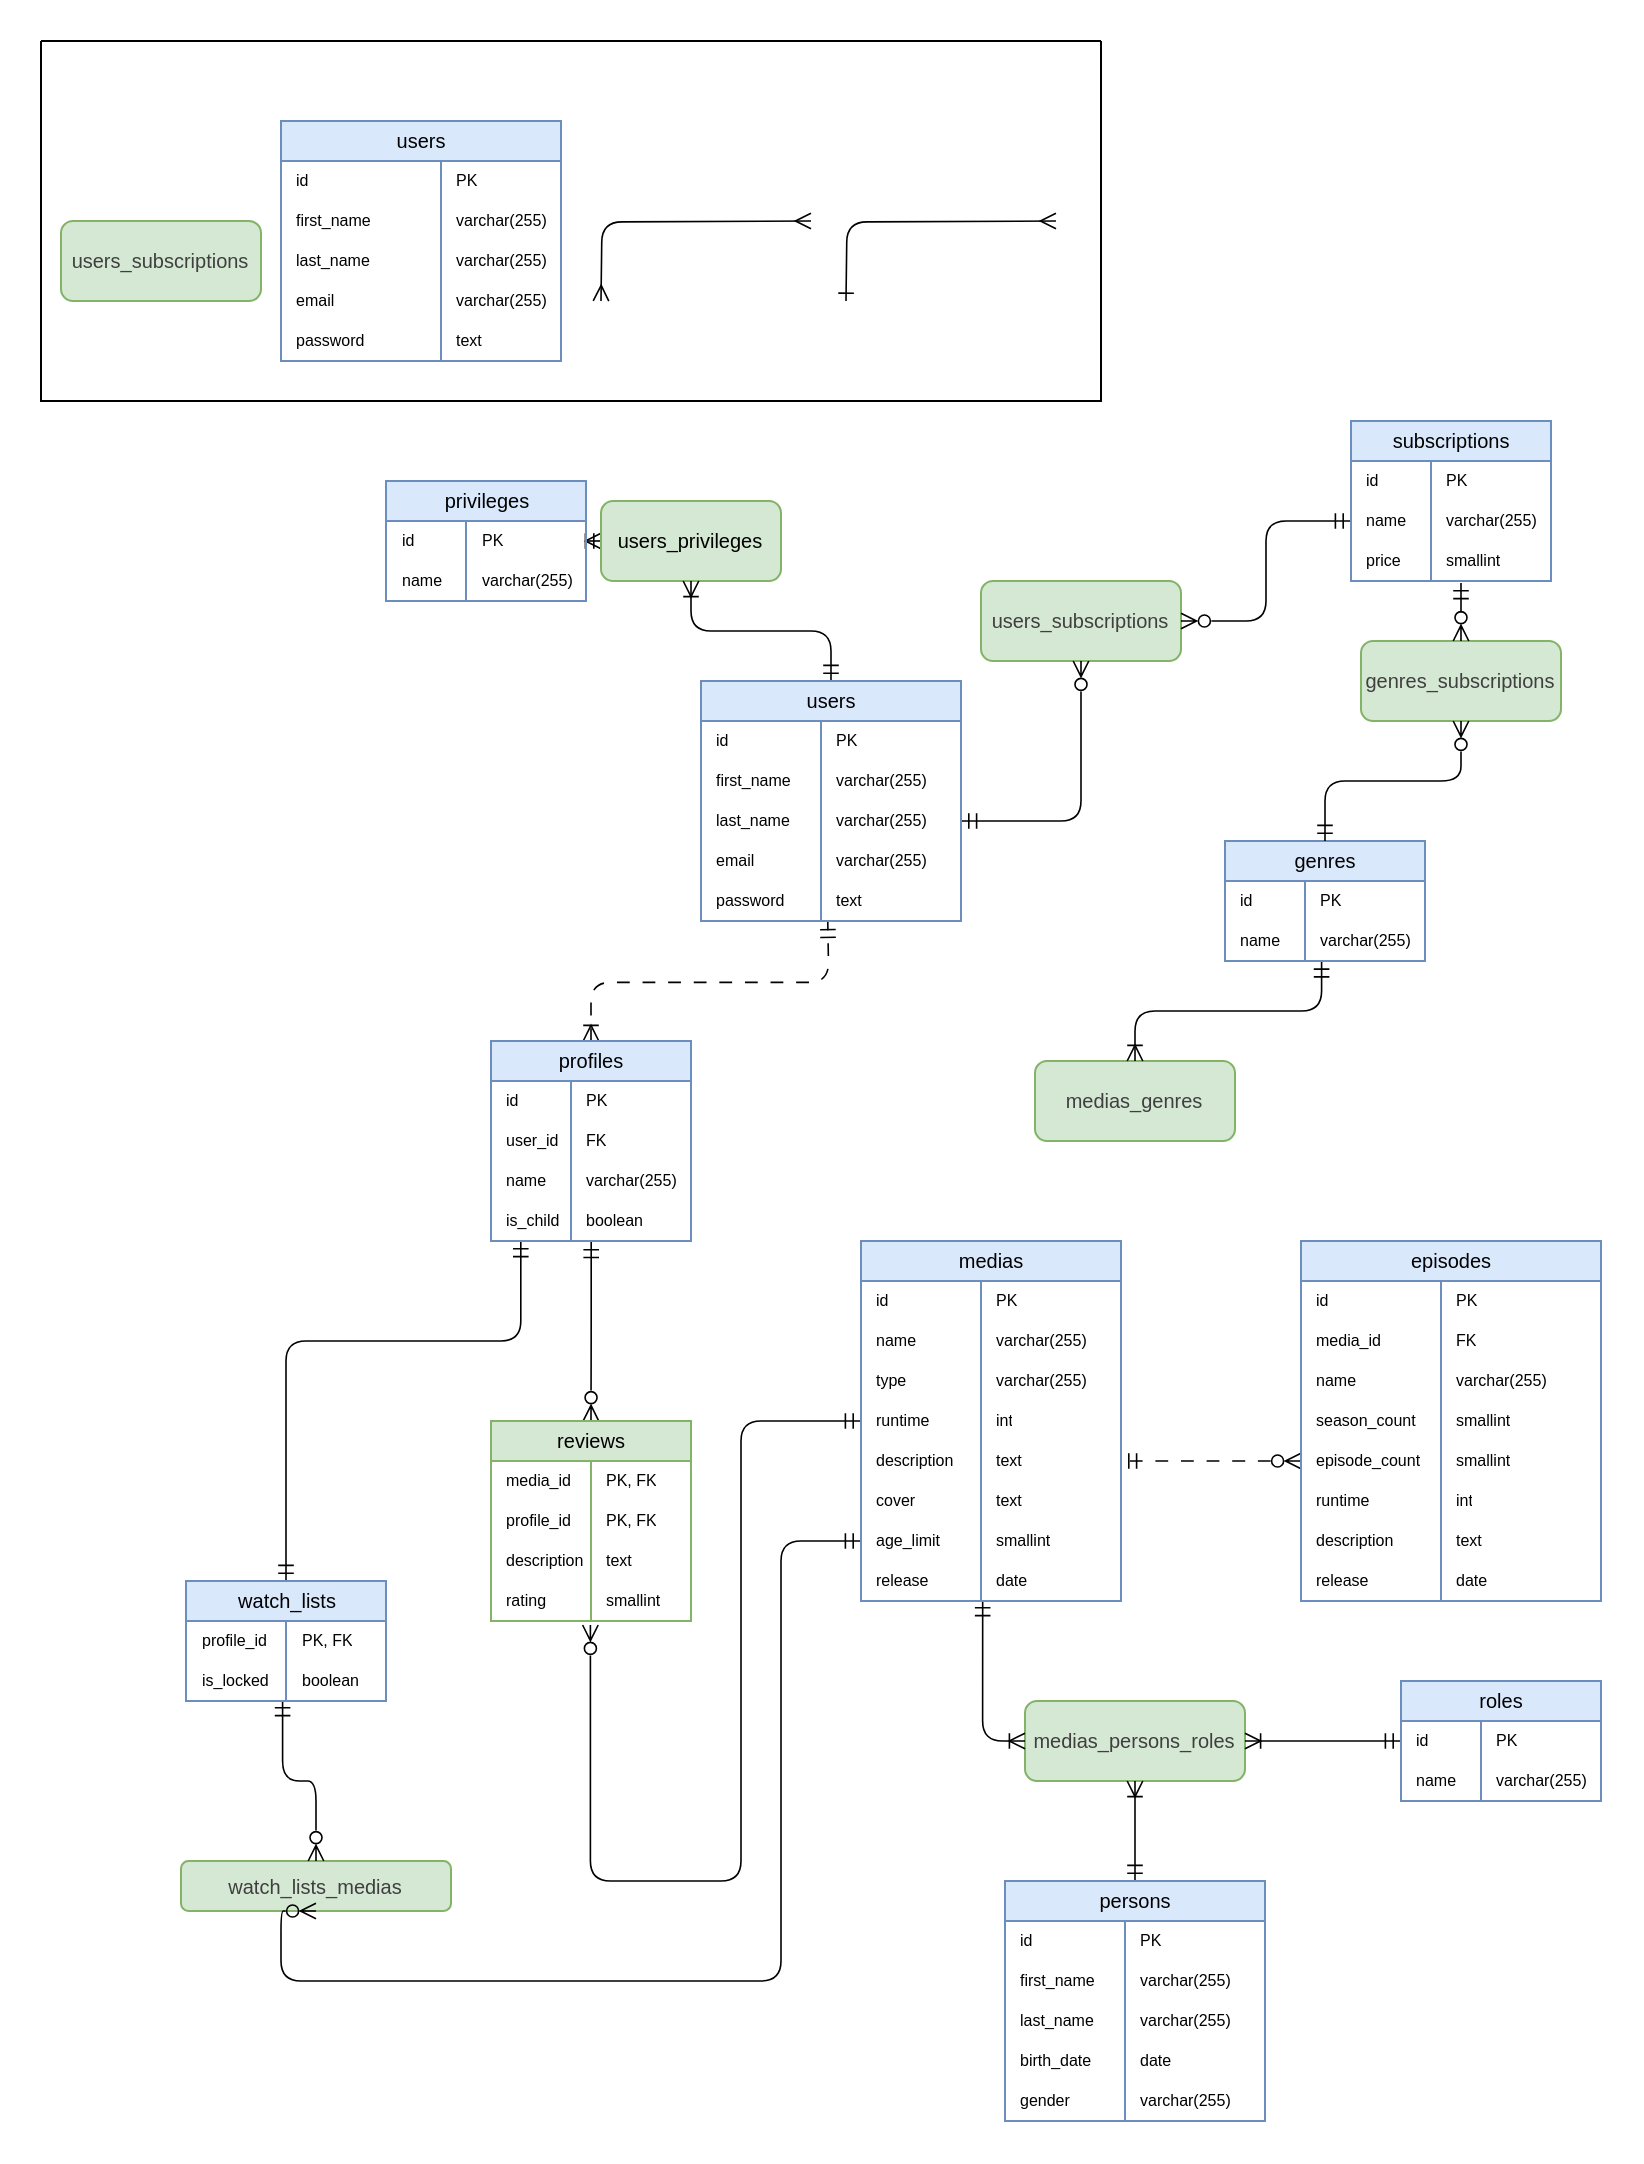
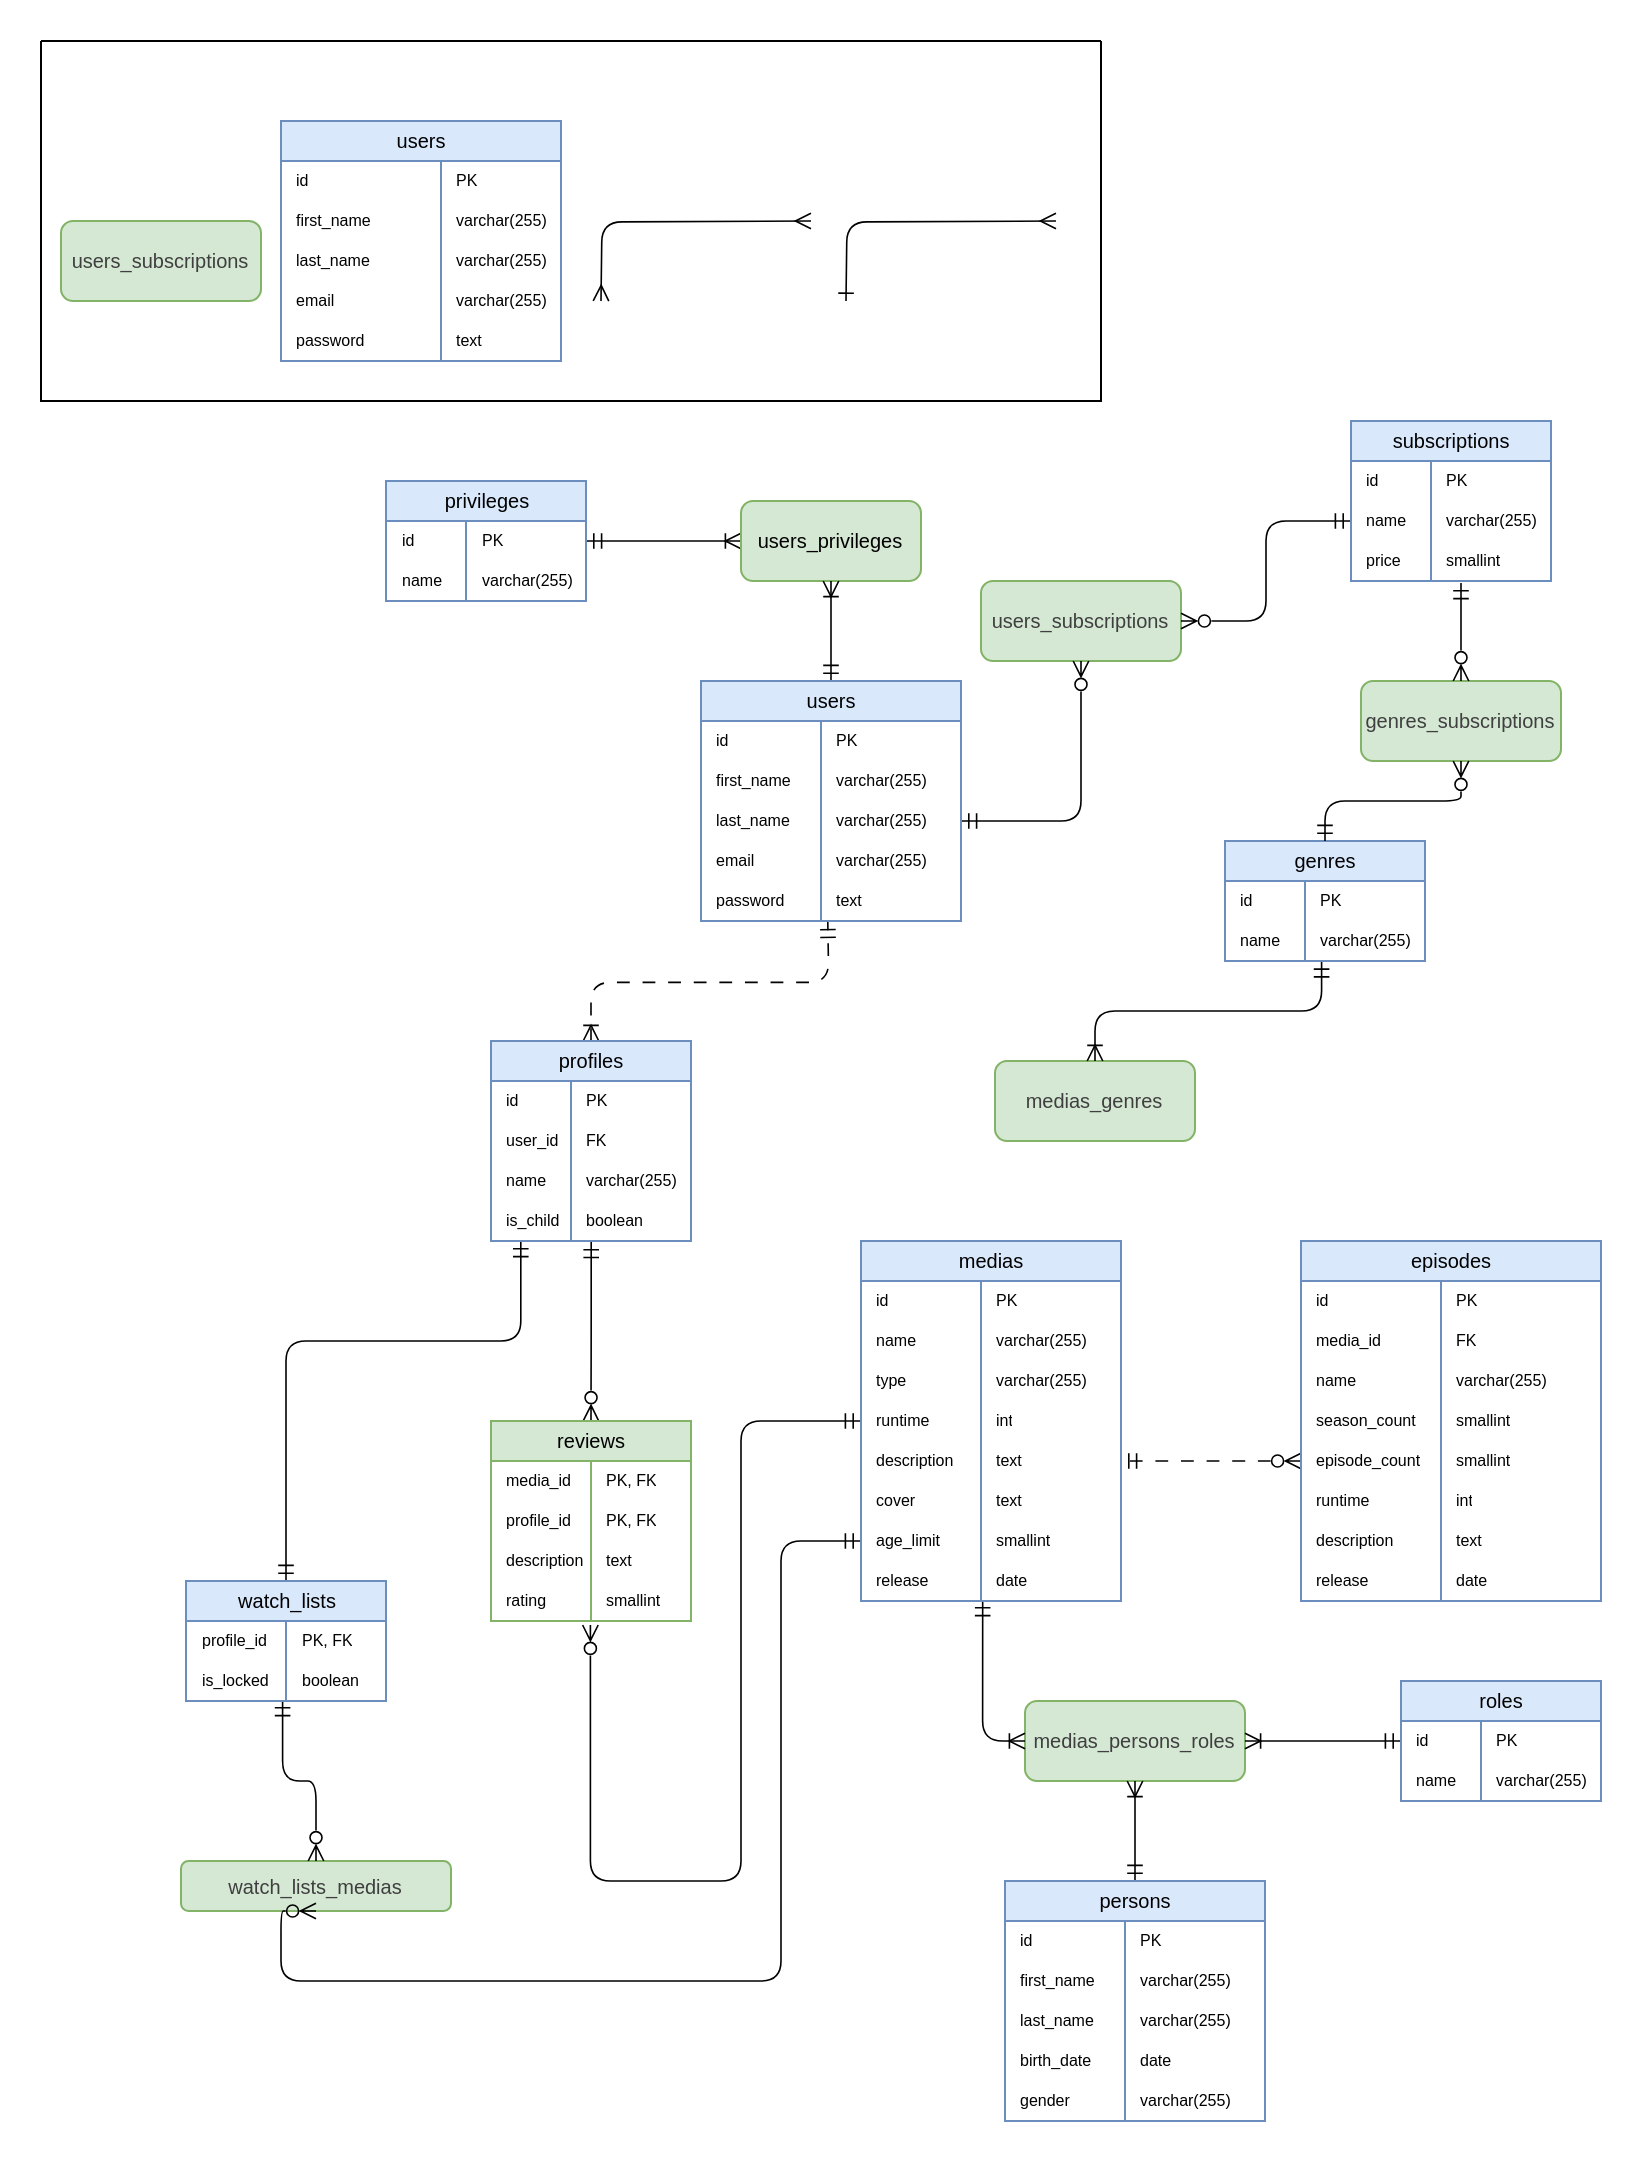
(691, 541) -> (831, 541)
(1461, 681) -> (1461, 721)
(1135, 1101) -> (1095, 1101)
